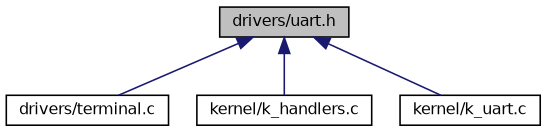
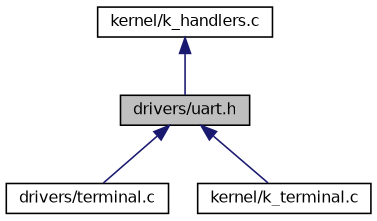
(284, 74) -> (185, 74)
(470, 110) -> (284, 198)
